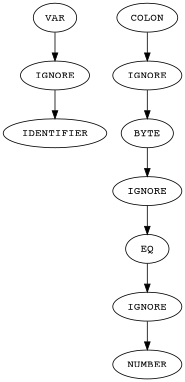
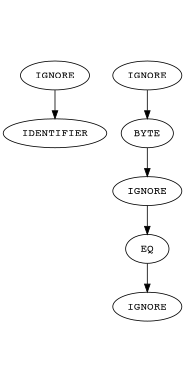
(55, 18) -> none
(147, 18) -> none
(147, 364) -> none
